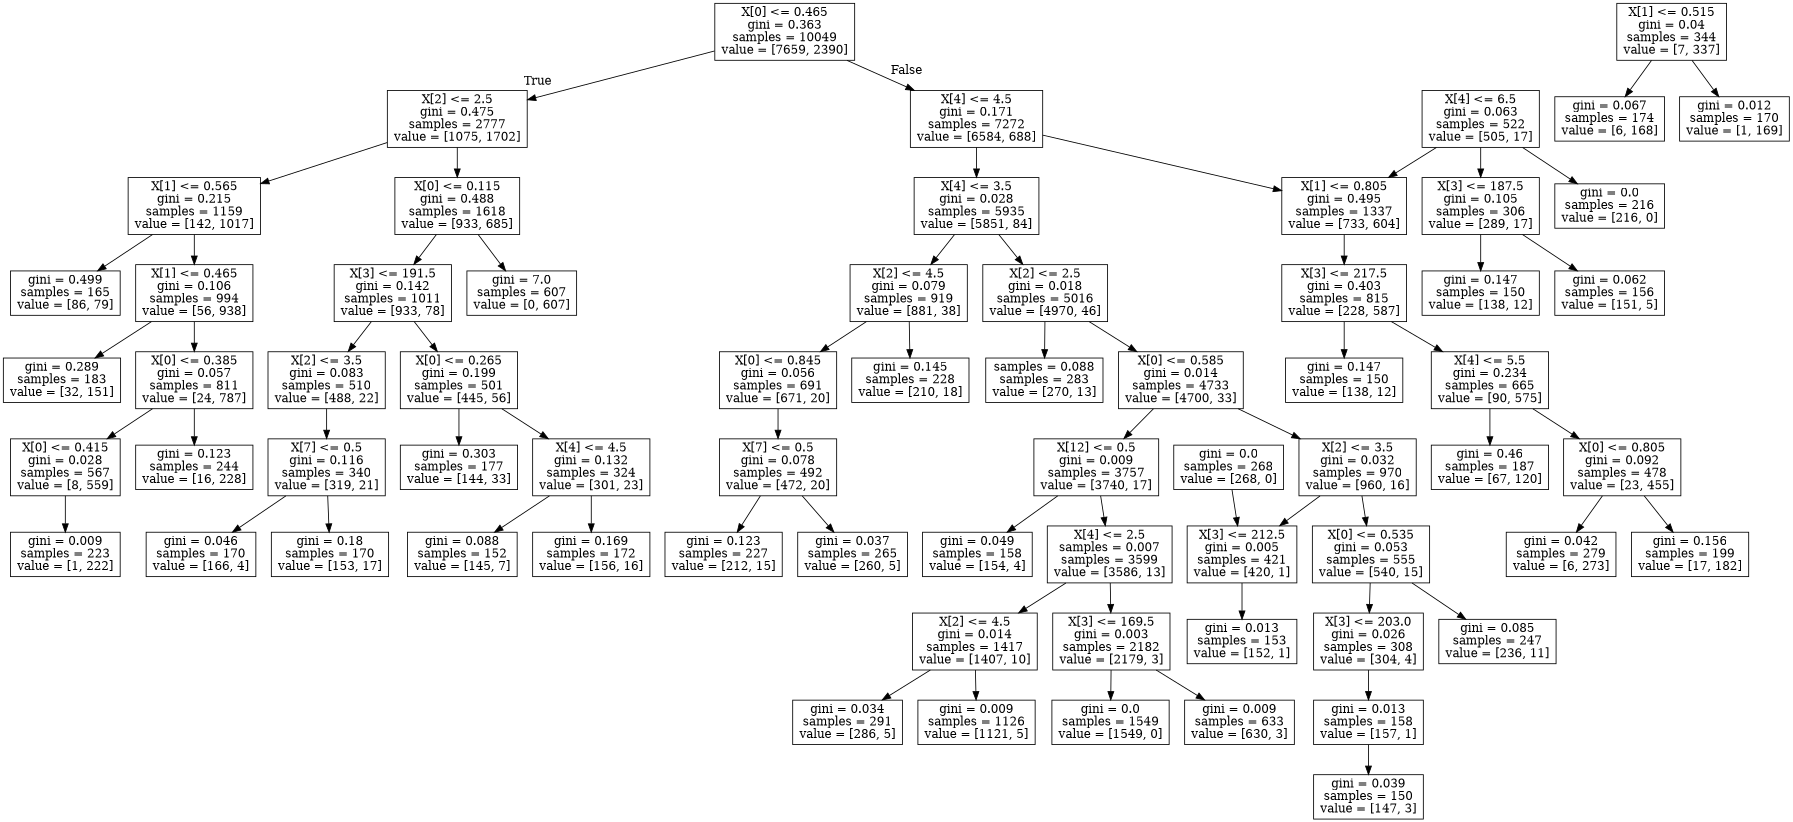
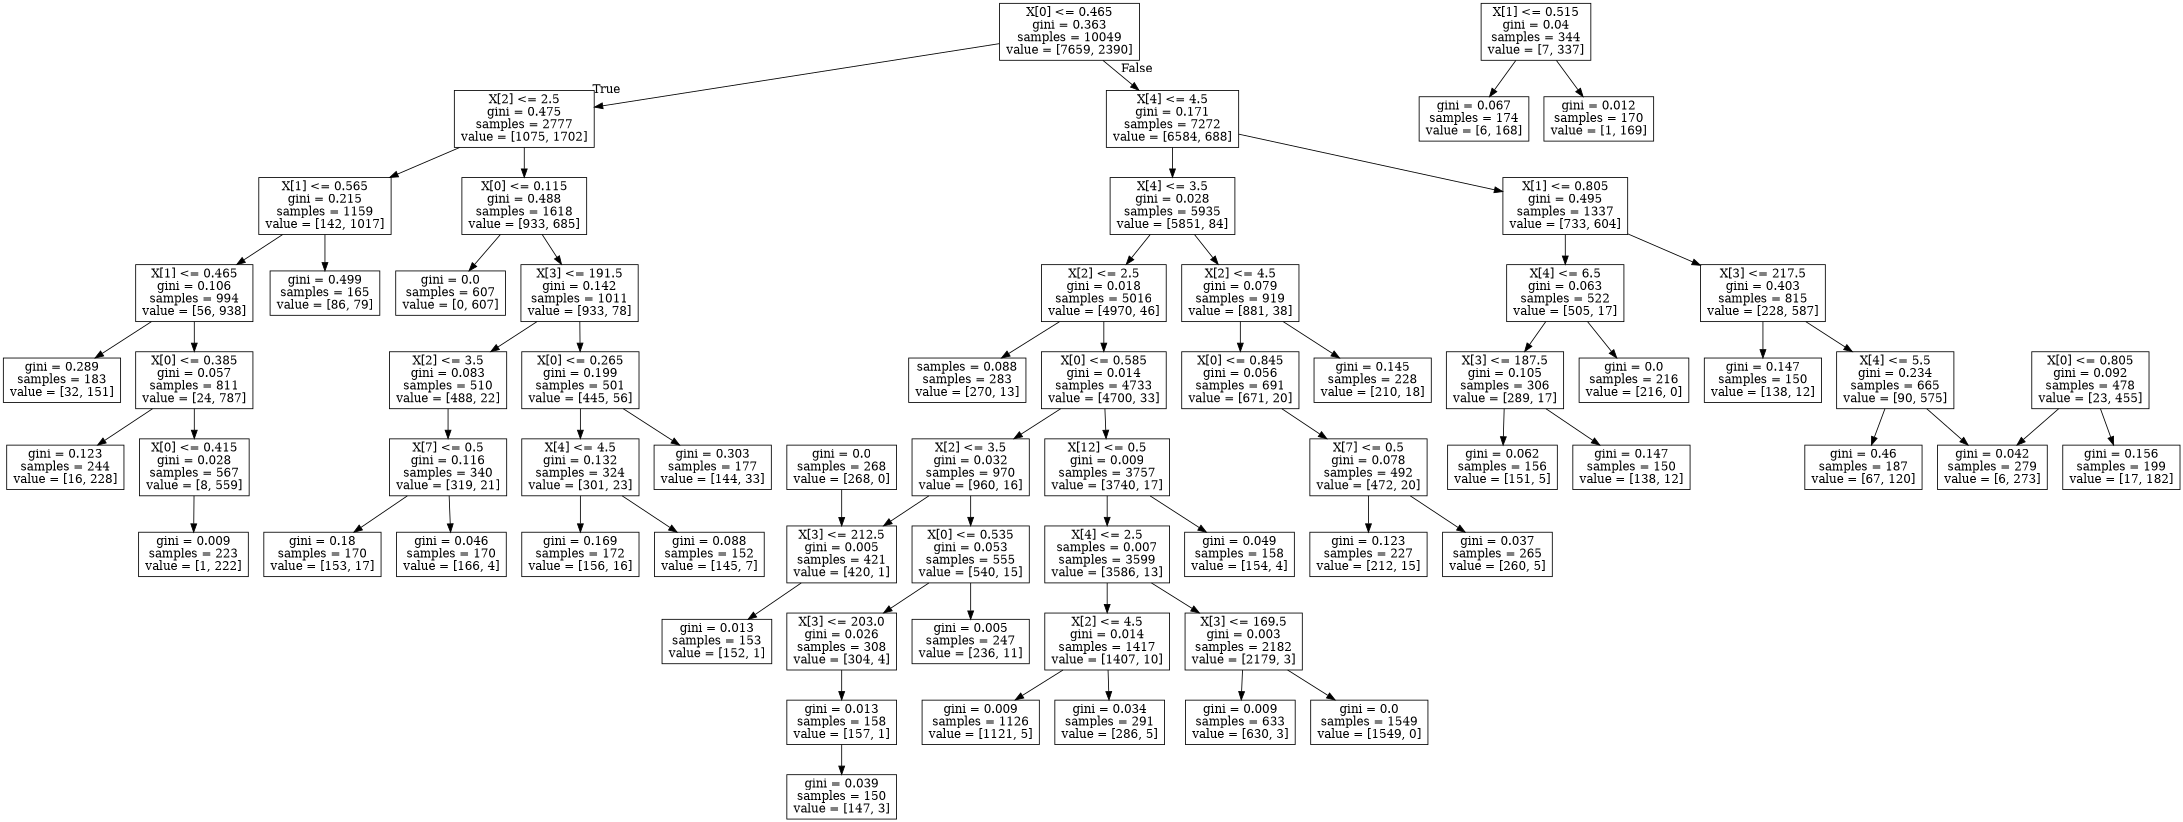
(1416, 160) -> (1565, 245)
(522, 293) -> (451, 293)
(1553, 421) -> (1944, 424)
(1497, 642) -> (971, 642)
